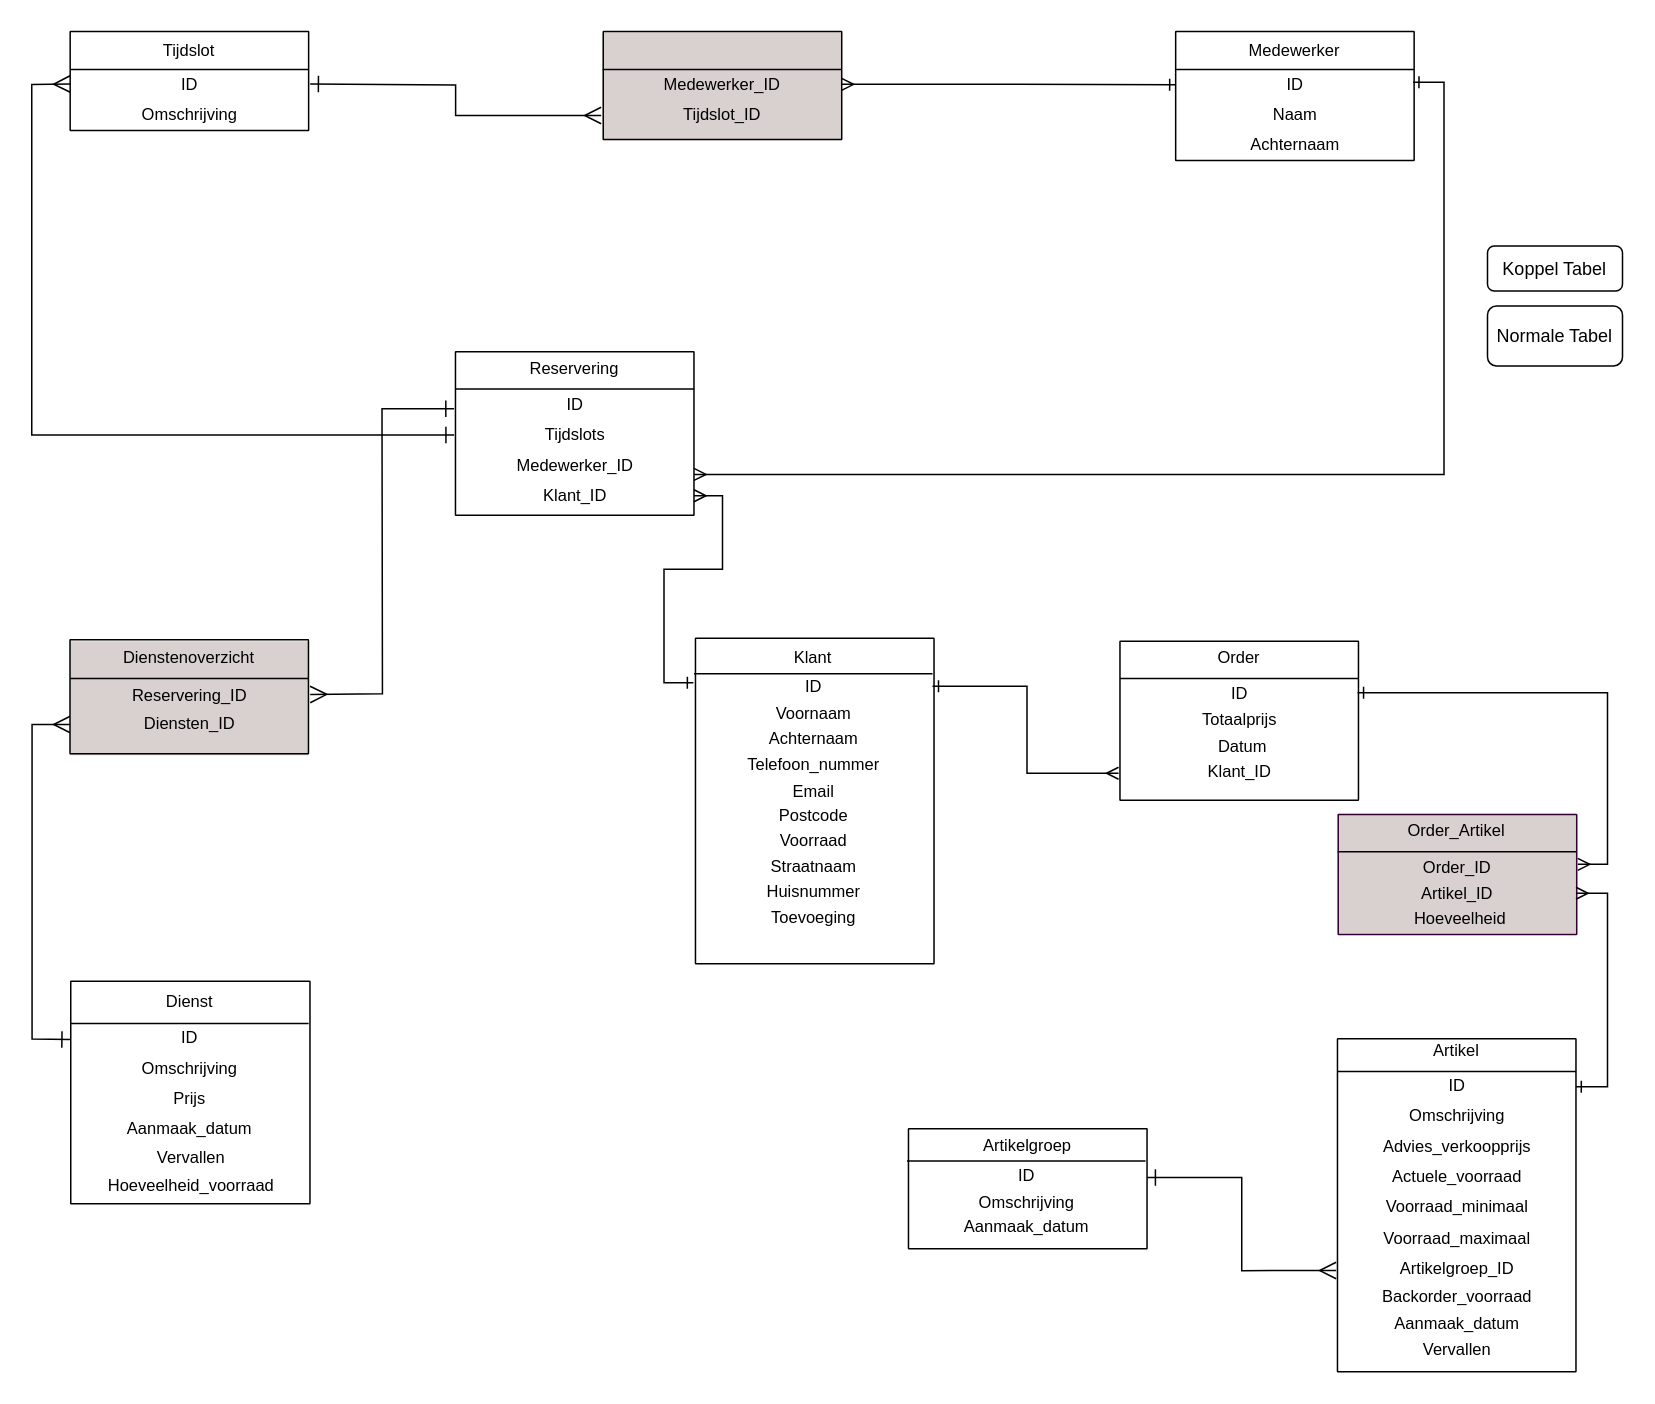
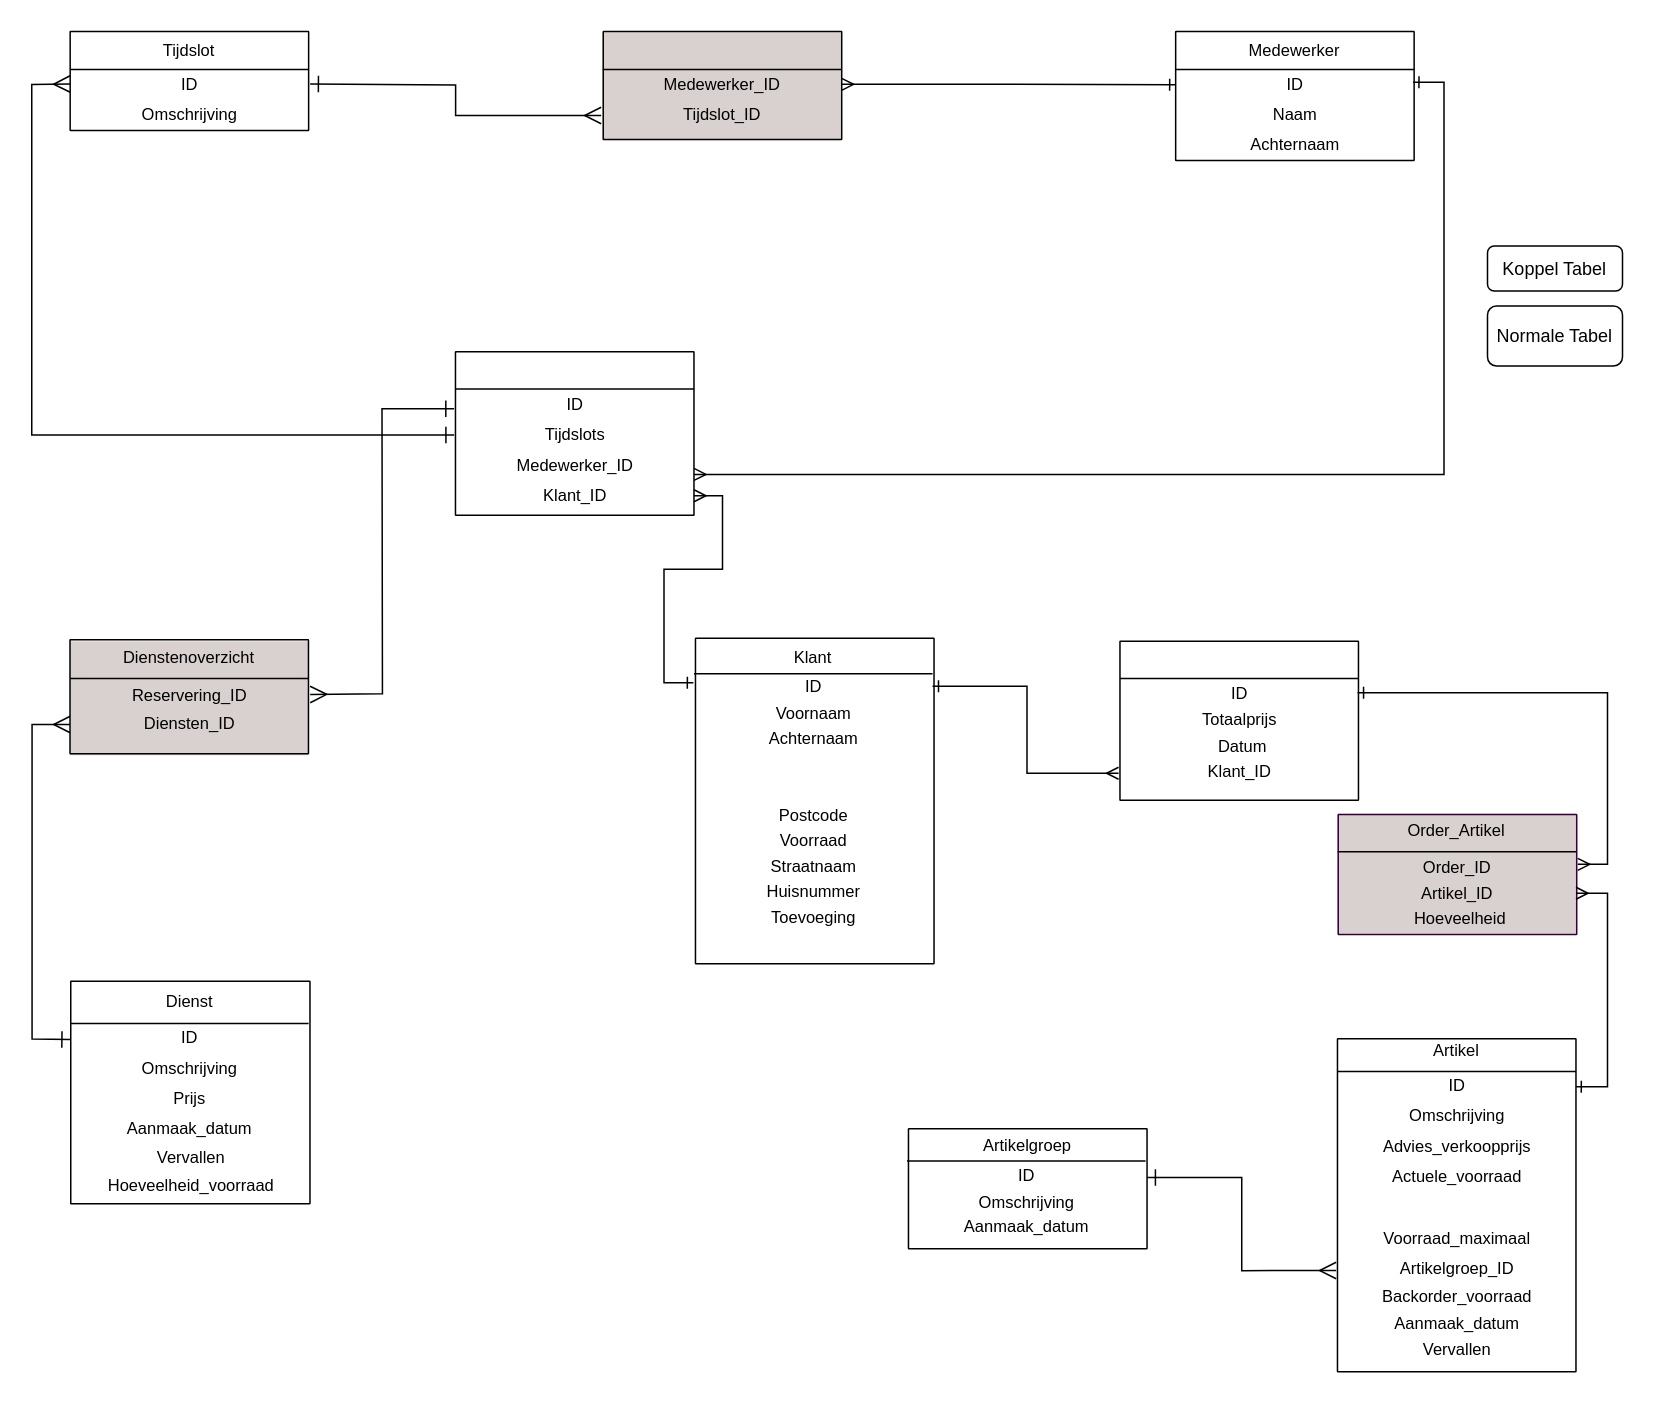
(575, 368) -> none
(1240, 657) -> none
(814, 765) -> none
(814, 791) -> none
(1457, 1207) -> none
